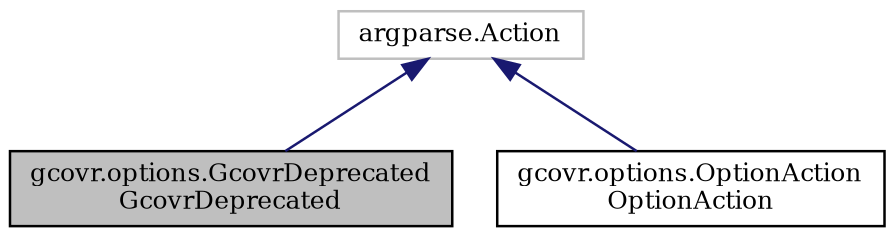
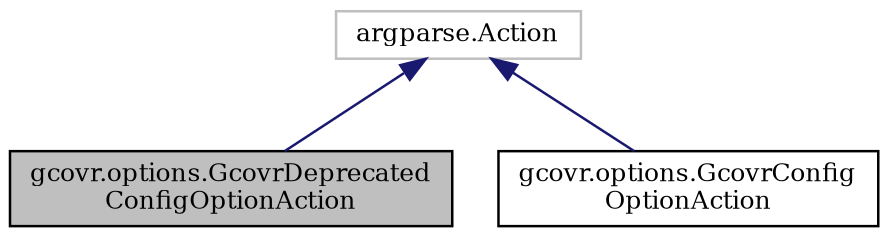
(231, 189) -> (231, 189)
(691, 189) -> (688, 189)
